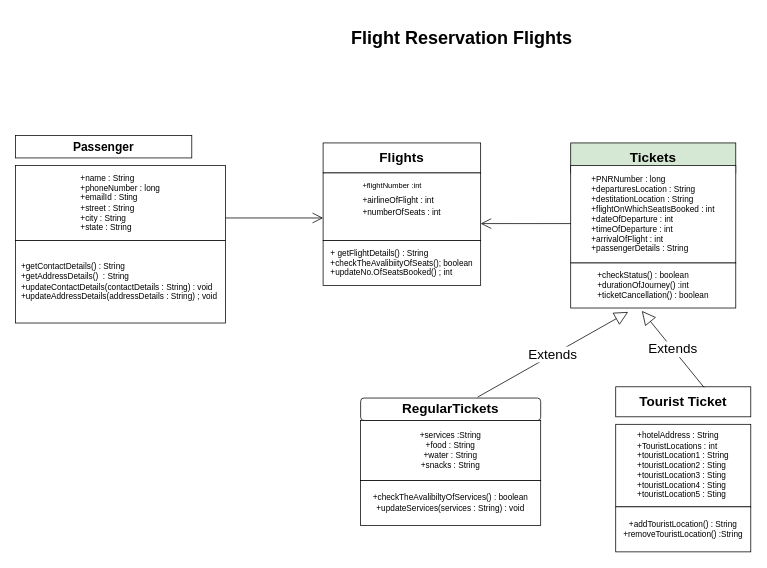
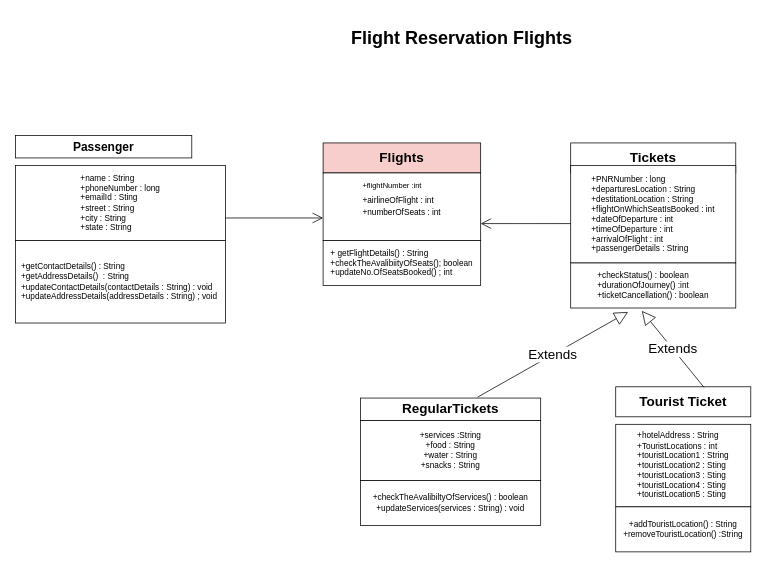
(402, 158) -> (402, 158)
(653, 158) -> (653, 158)
(450, 409) -> (450, 409)
